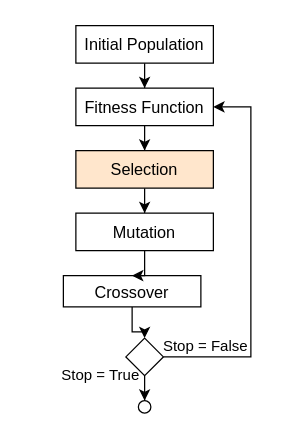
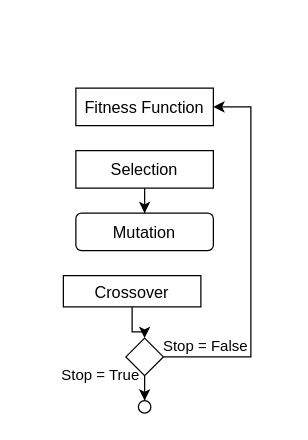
(144, 44) -> none
(144, 80) -> none
(144, 143) -> none
(144, 169) -> (144, 169)
(144, 232) -> (144, 232)
(144, 265) -> none
